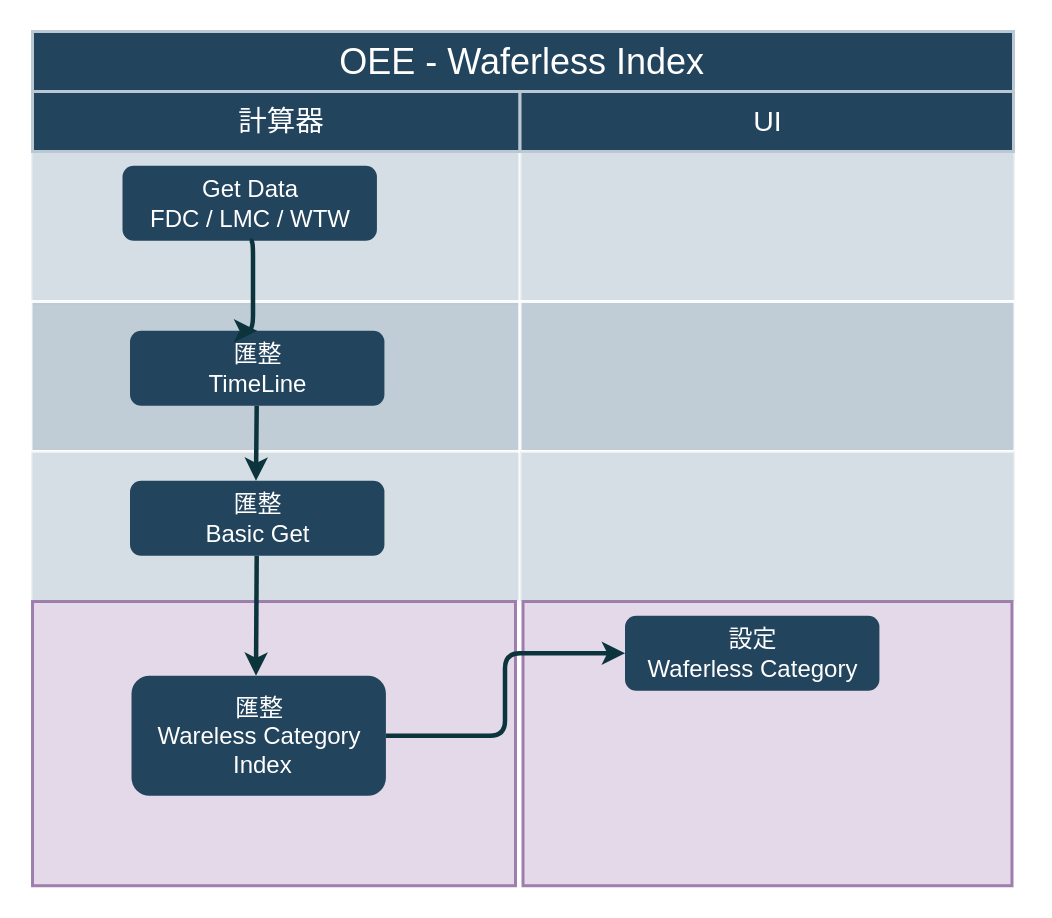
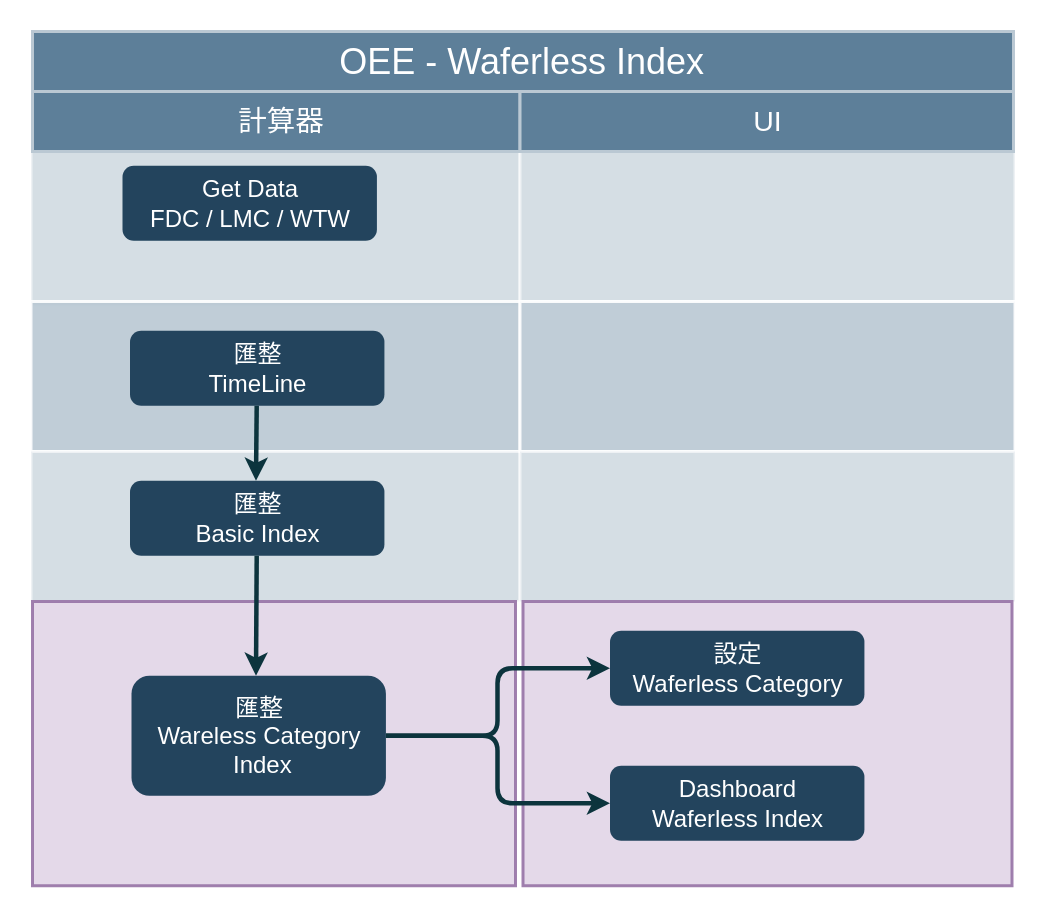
(523, 69) -> (523, 69)
(276, 122) -> (276, 122)
(767, 122) -> (767, 122)
(253, 288) -> none
(258, 518) -> (258, 518)
(752, 653) -> (737, 668)
none -> (518, 803)
none -> (737, 803)
